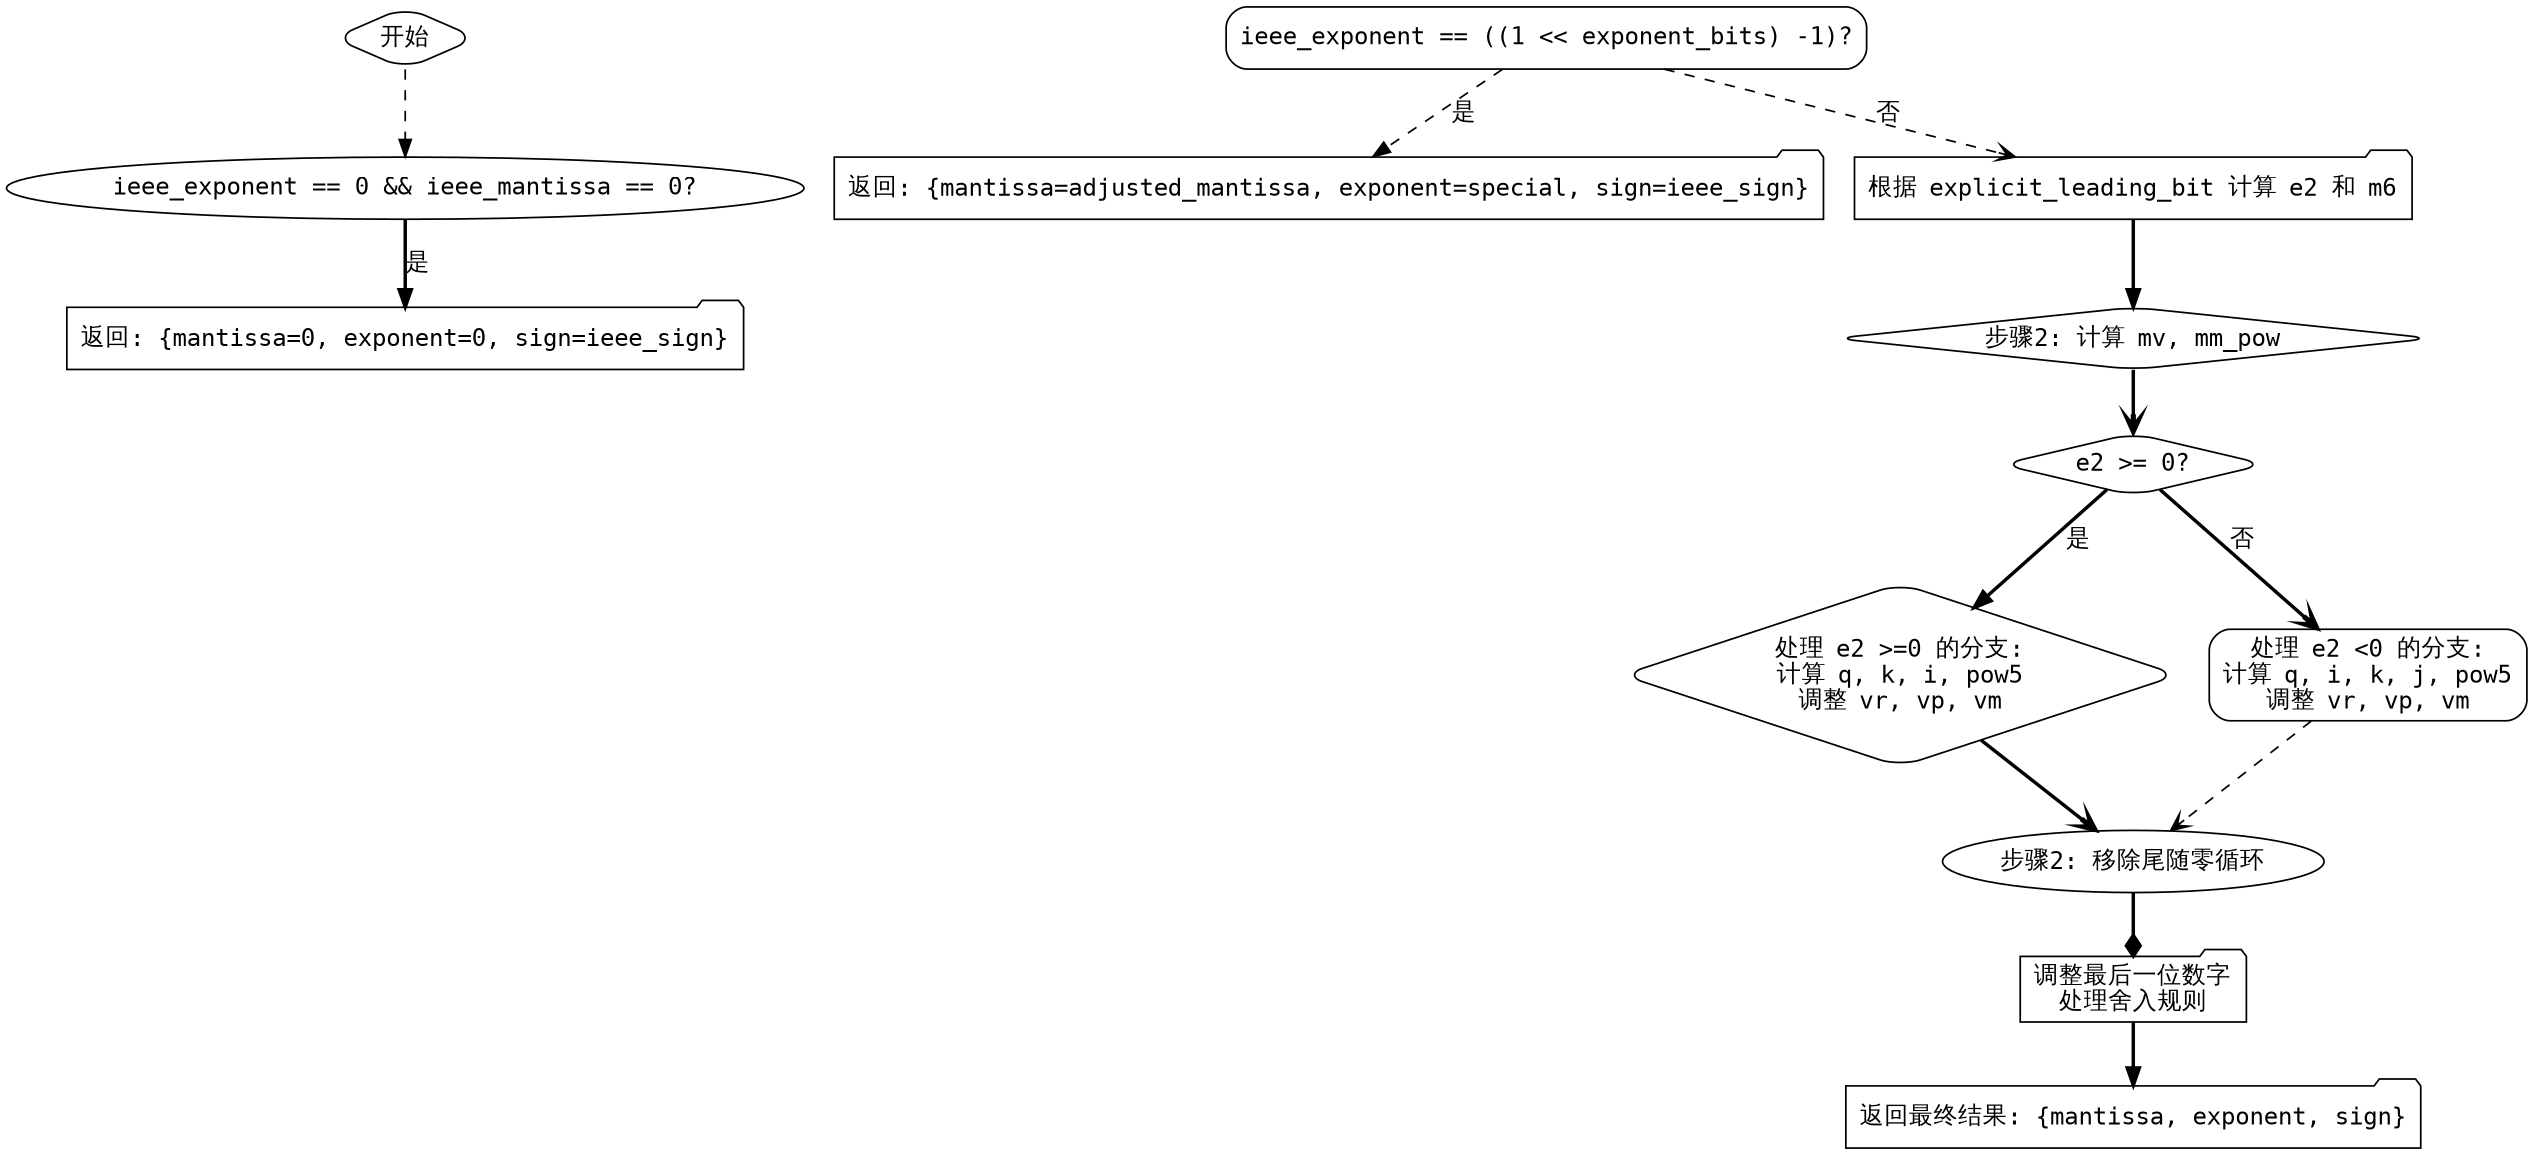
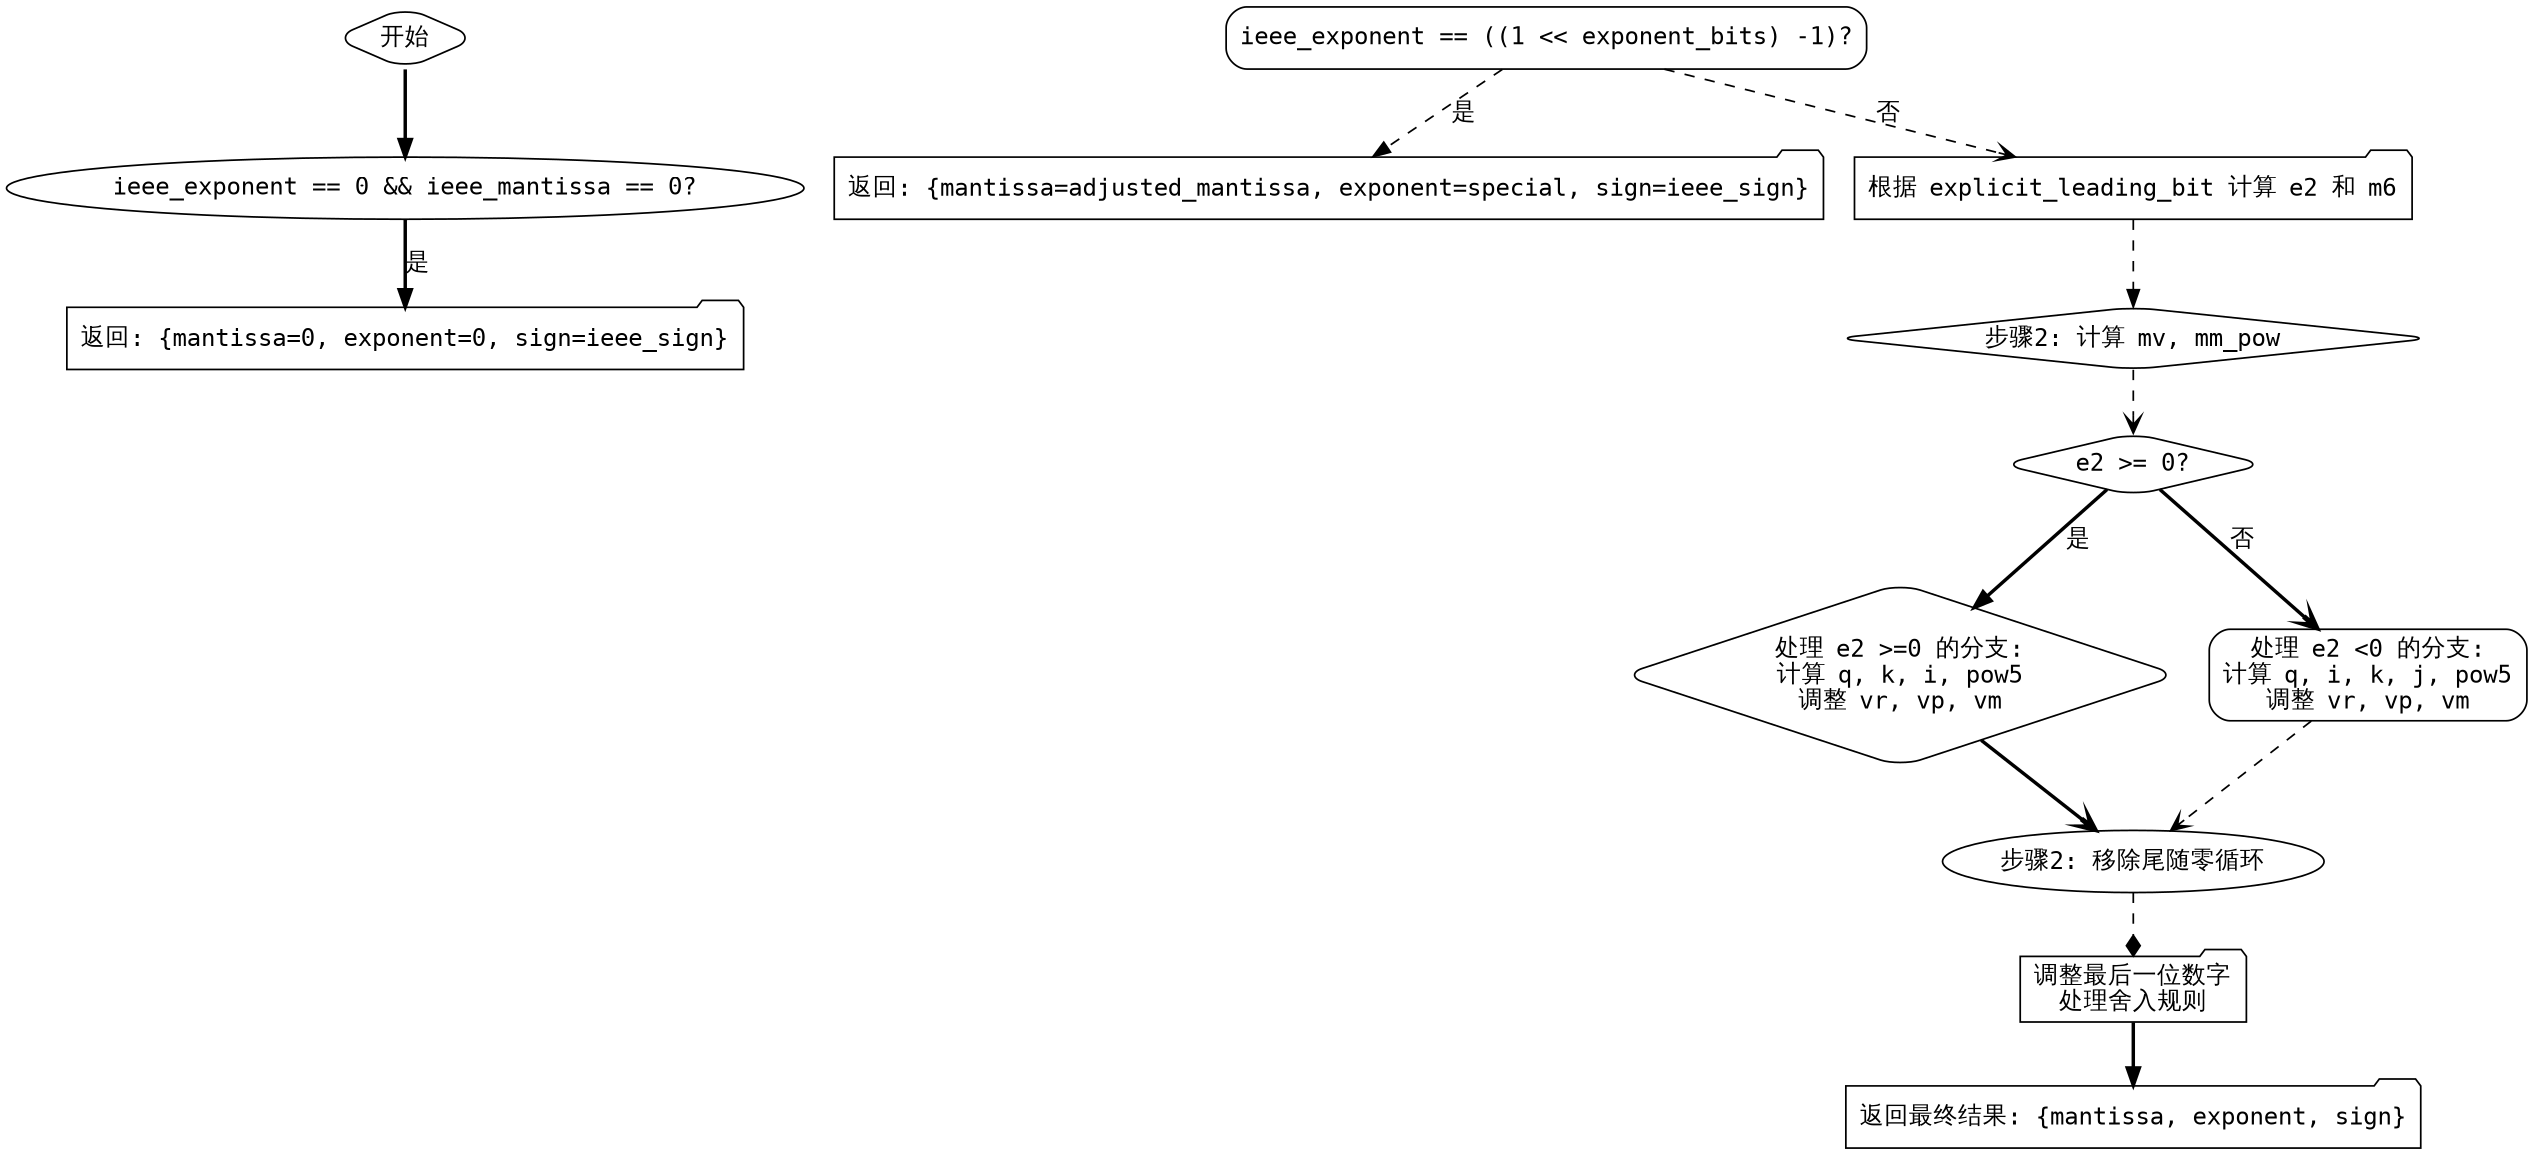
(405, 104) -> (405, 104)
(2133, 255) -> (2133, 255)
(2133, 393) -> (2133, 393)
(2133, 914) -> (2133, 914)
